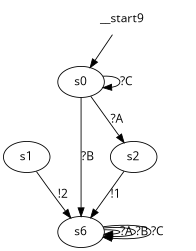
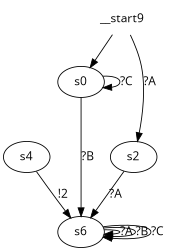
(105, 116) -> (143, 83)
(27, 157) -> (27, 157)
(116, 194) -> (116, 194)
